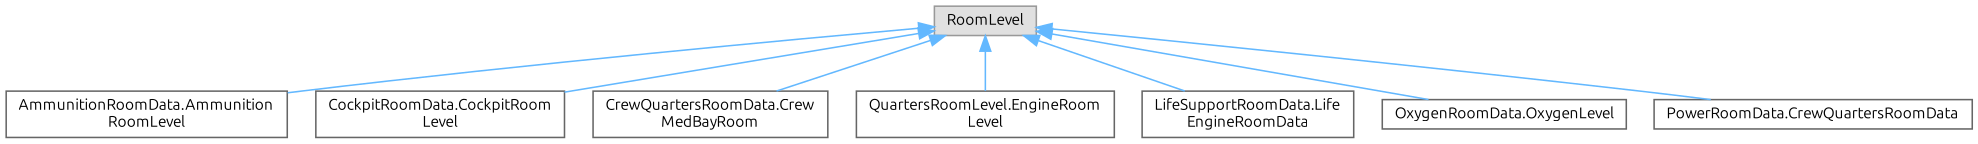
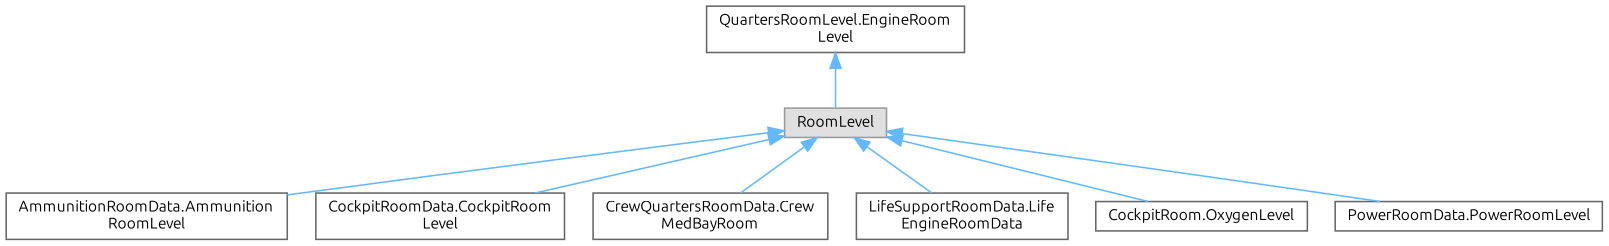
(985, 71) -> (836, 88)
(1504, 114) -> (1202, 216)
(1813, 114) -> (1469, 216)
